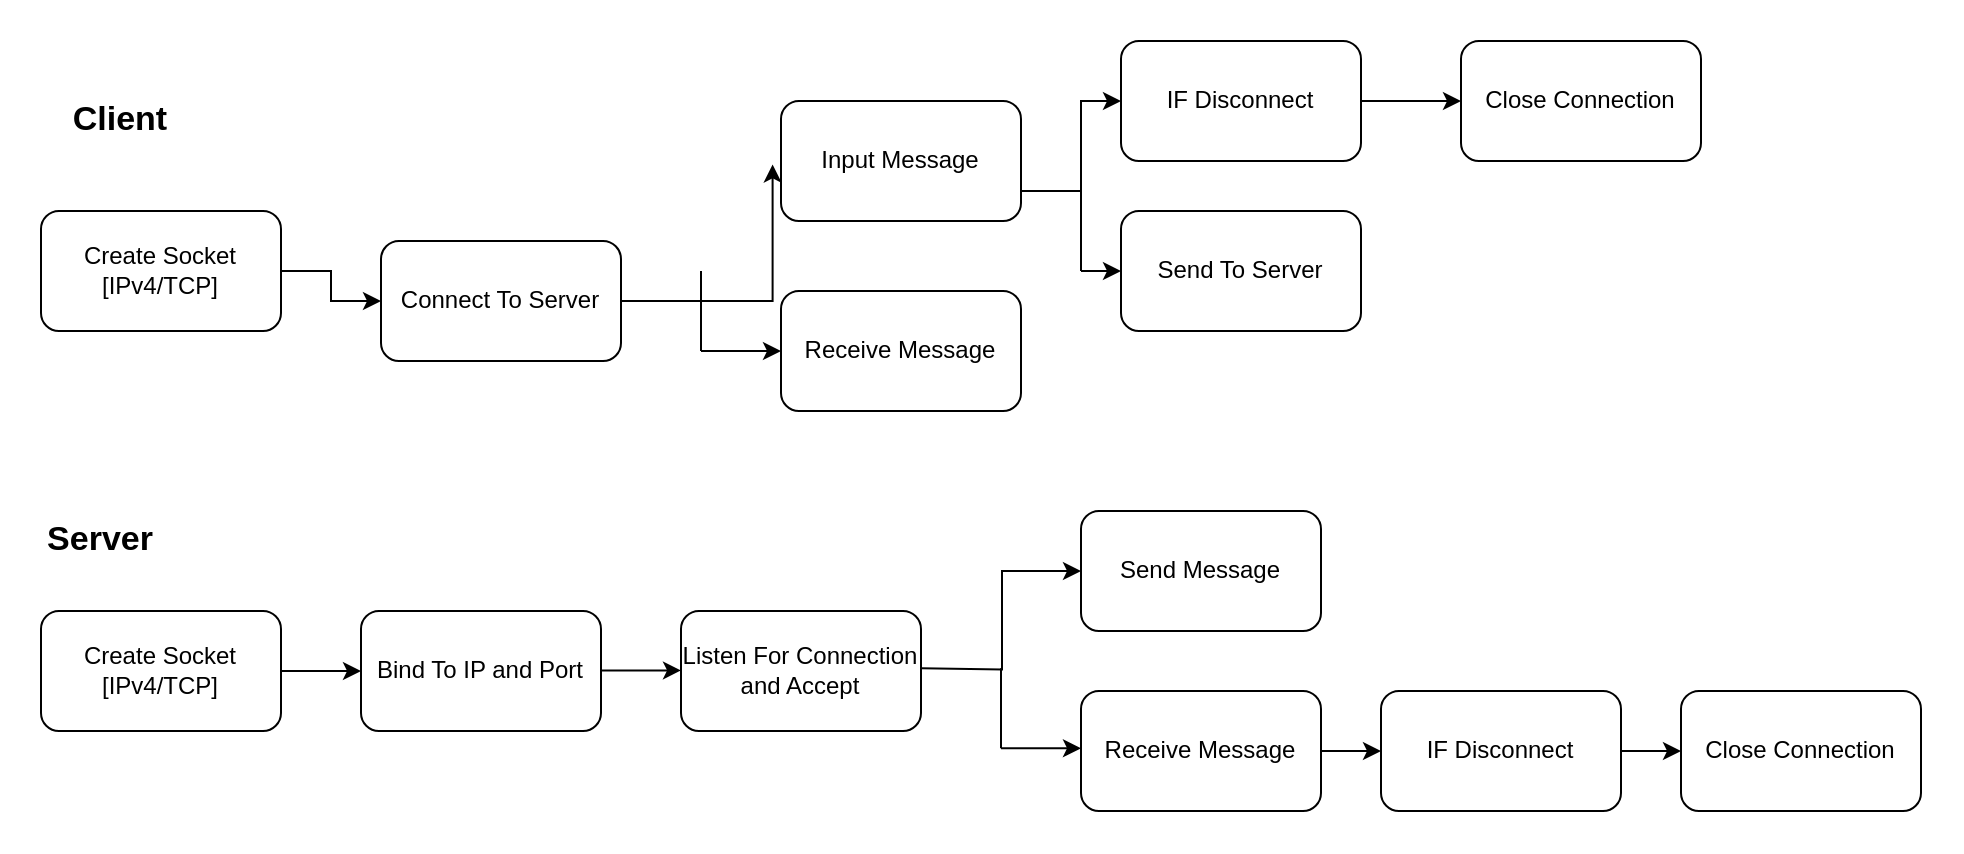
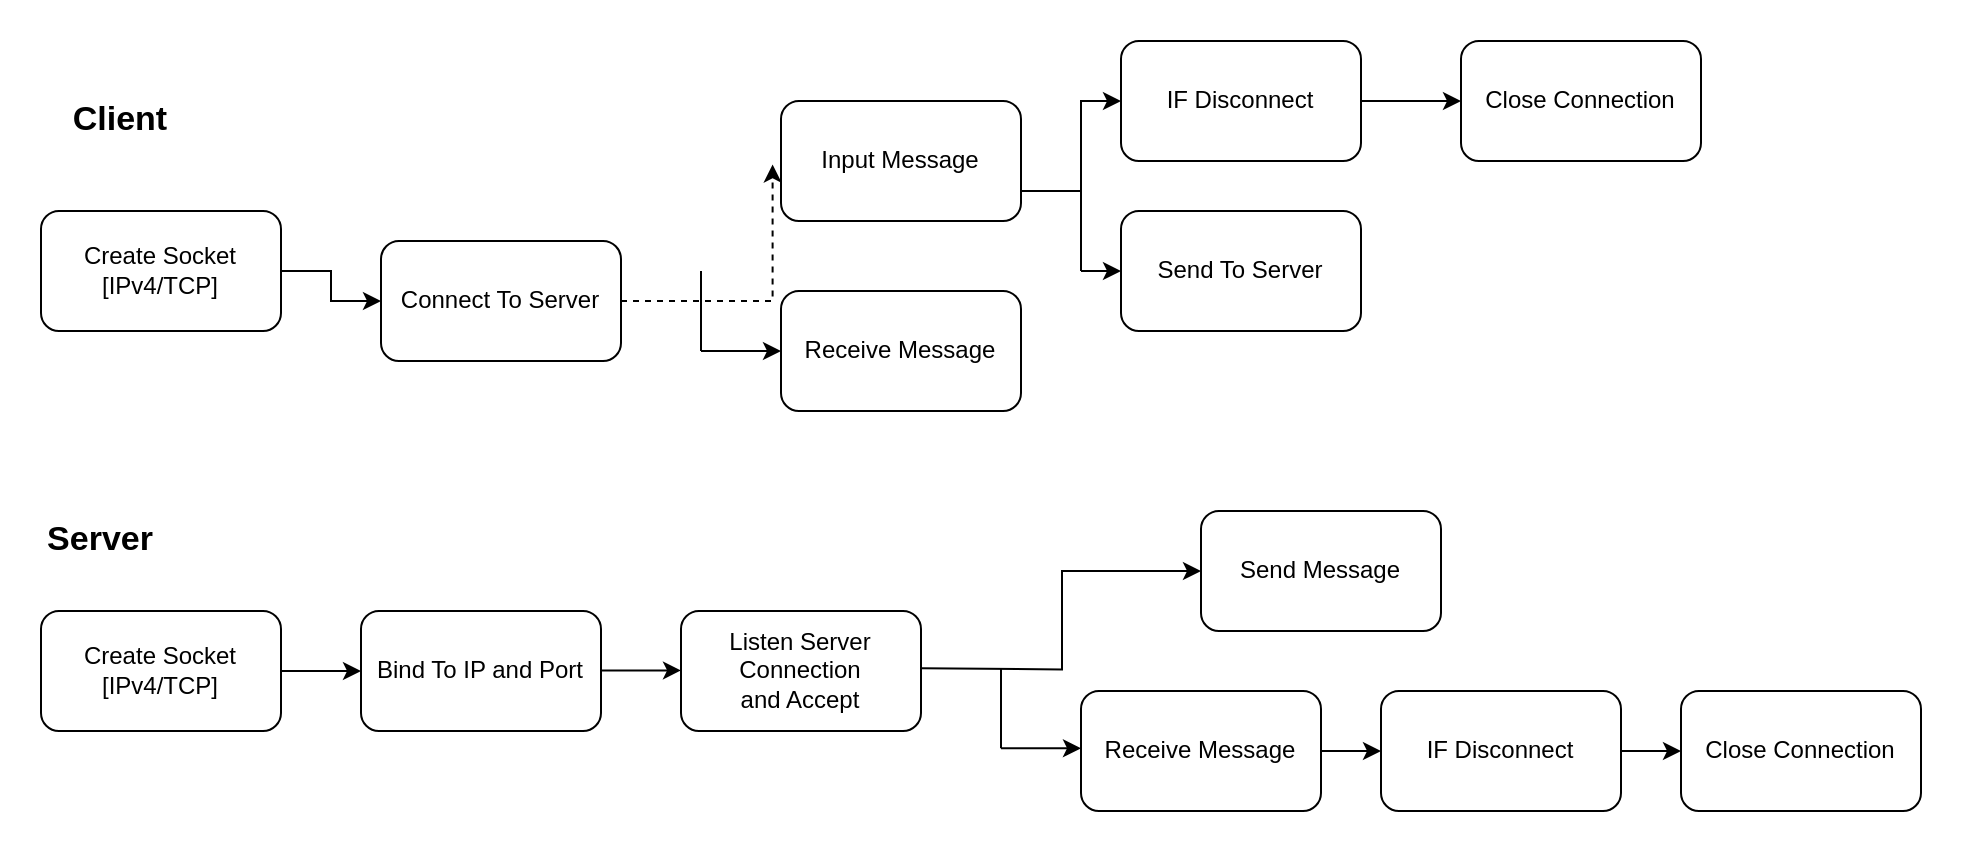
(761, 301) -> (761, 301)
(1201, 571) -> (1321, 571)
(801, 671) -> (801, 671)
